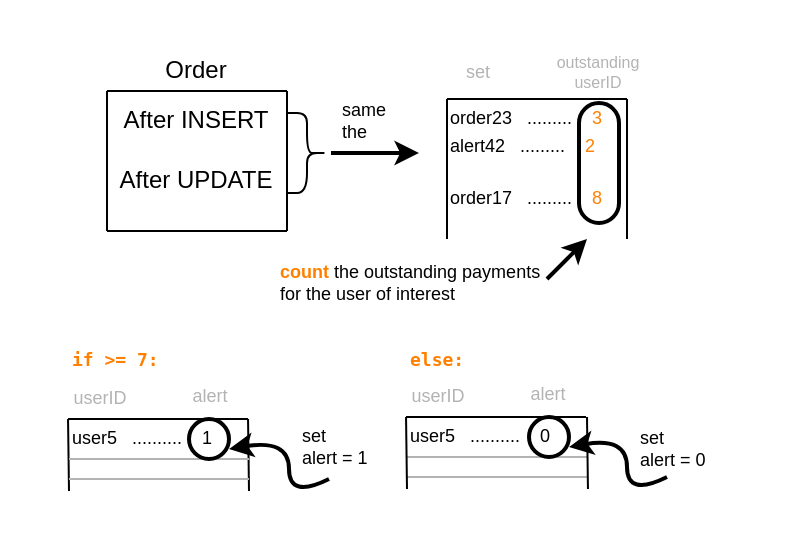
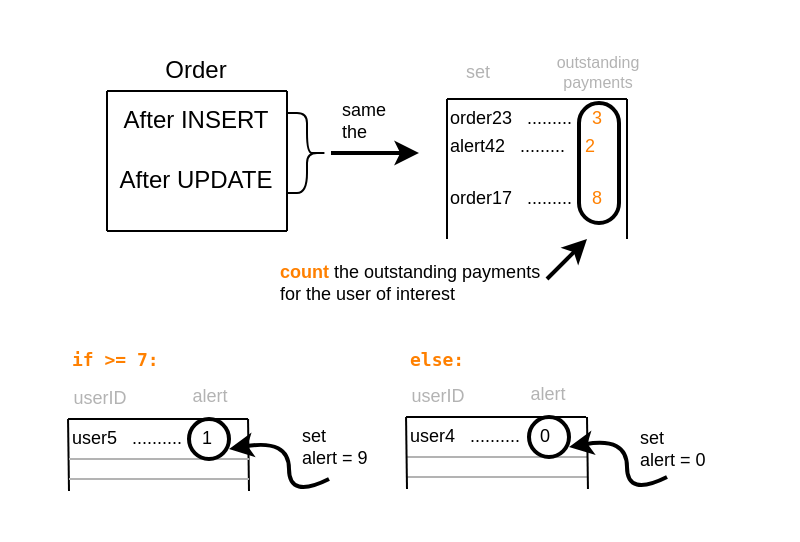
(599, 73) -> (599, 73)
(494, 437) -> (494, 437)
(341, 447) -> (341, 447)
